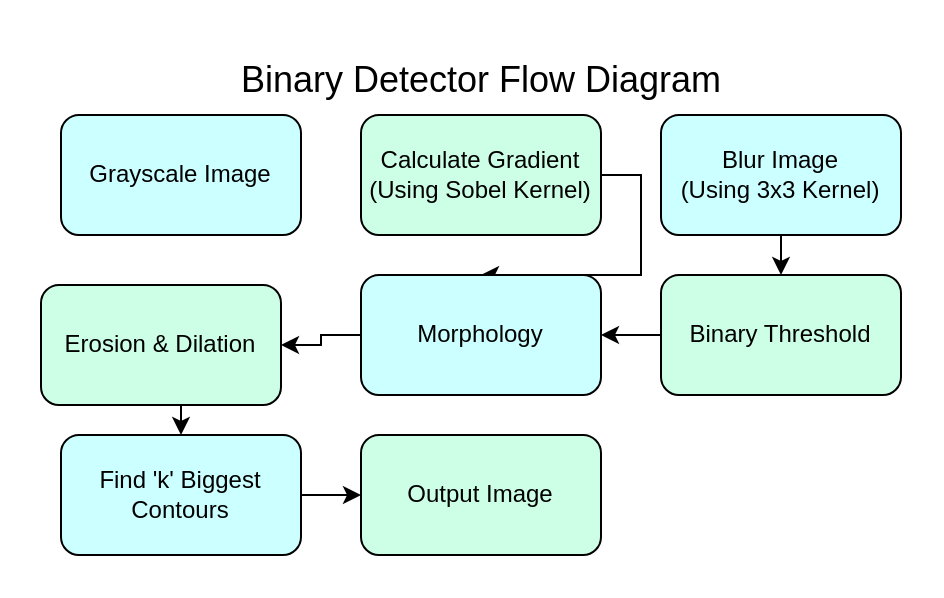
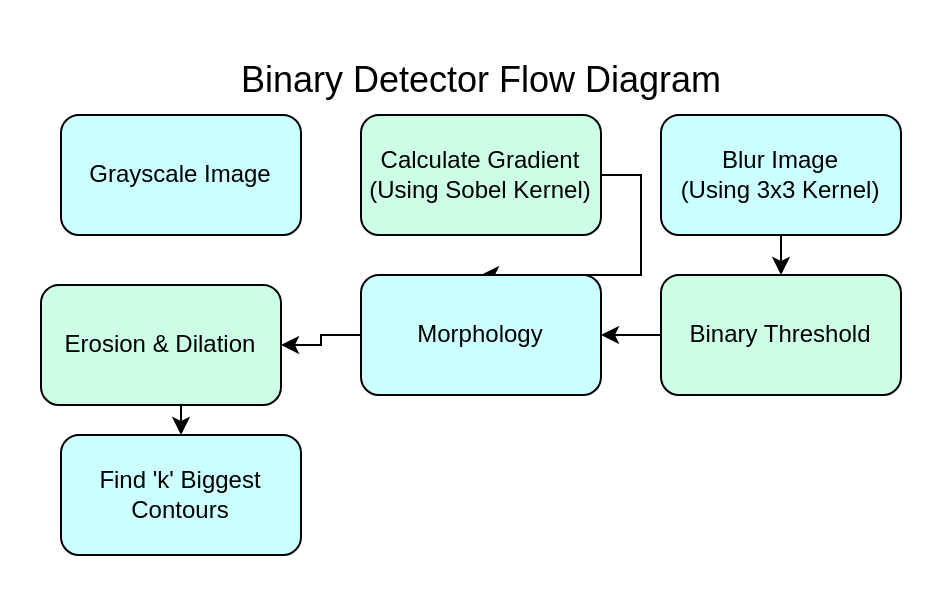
(324, 495) -> none
(481, 495) -> none
